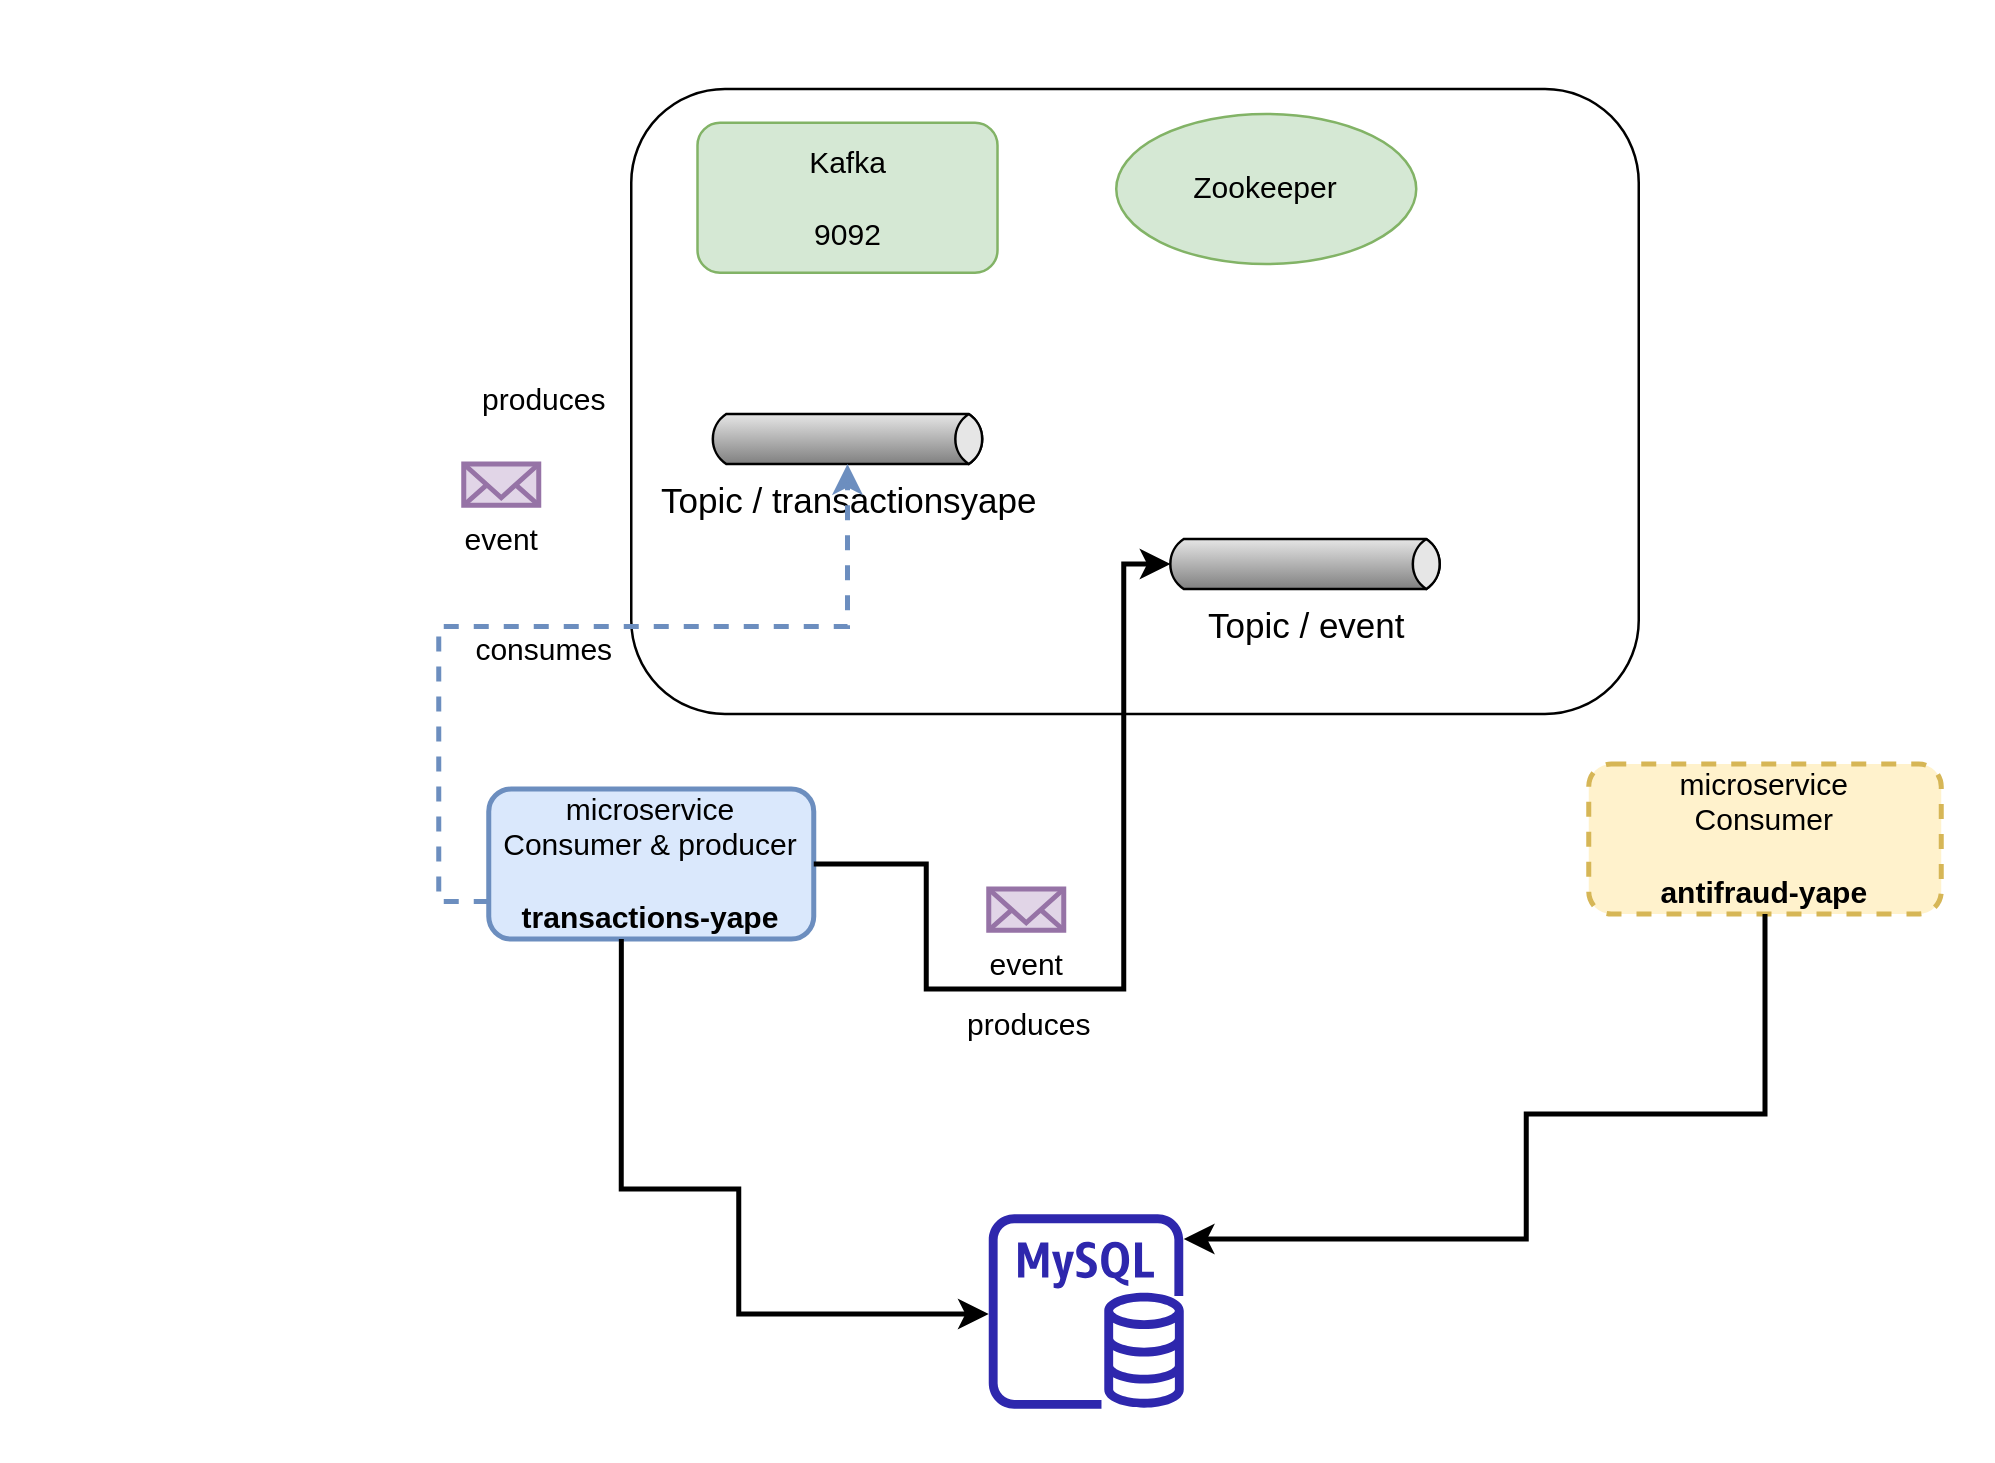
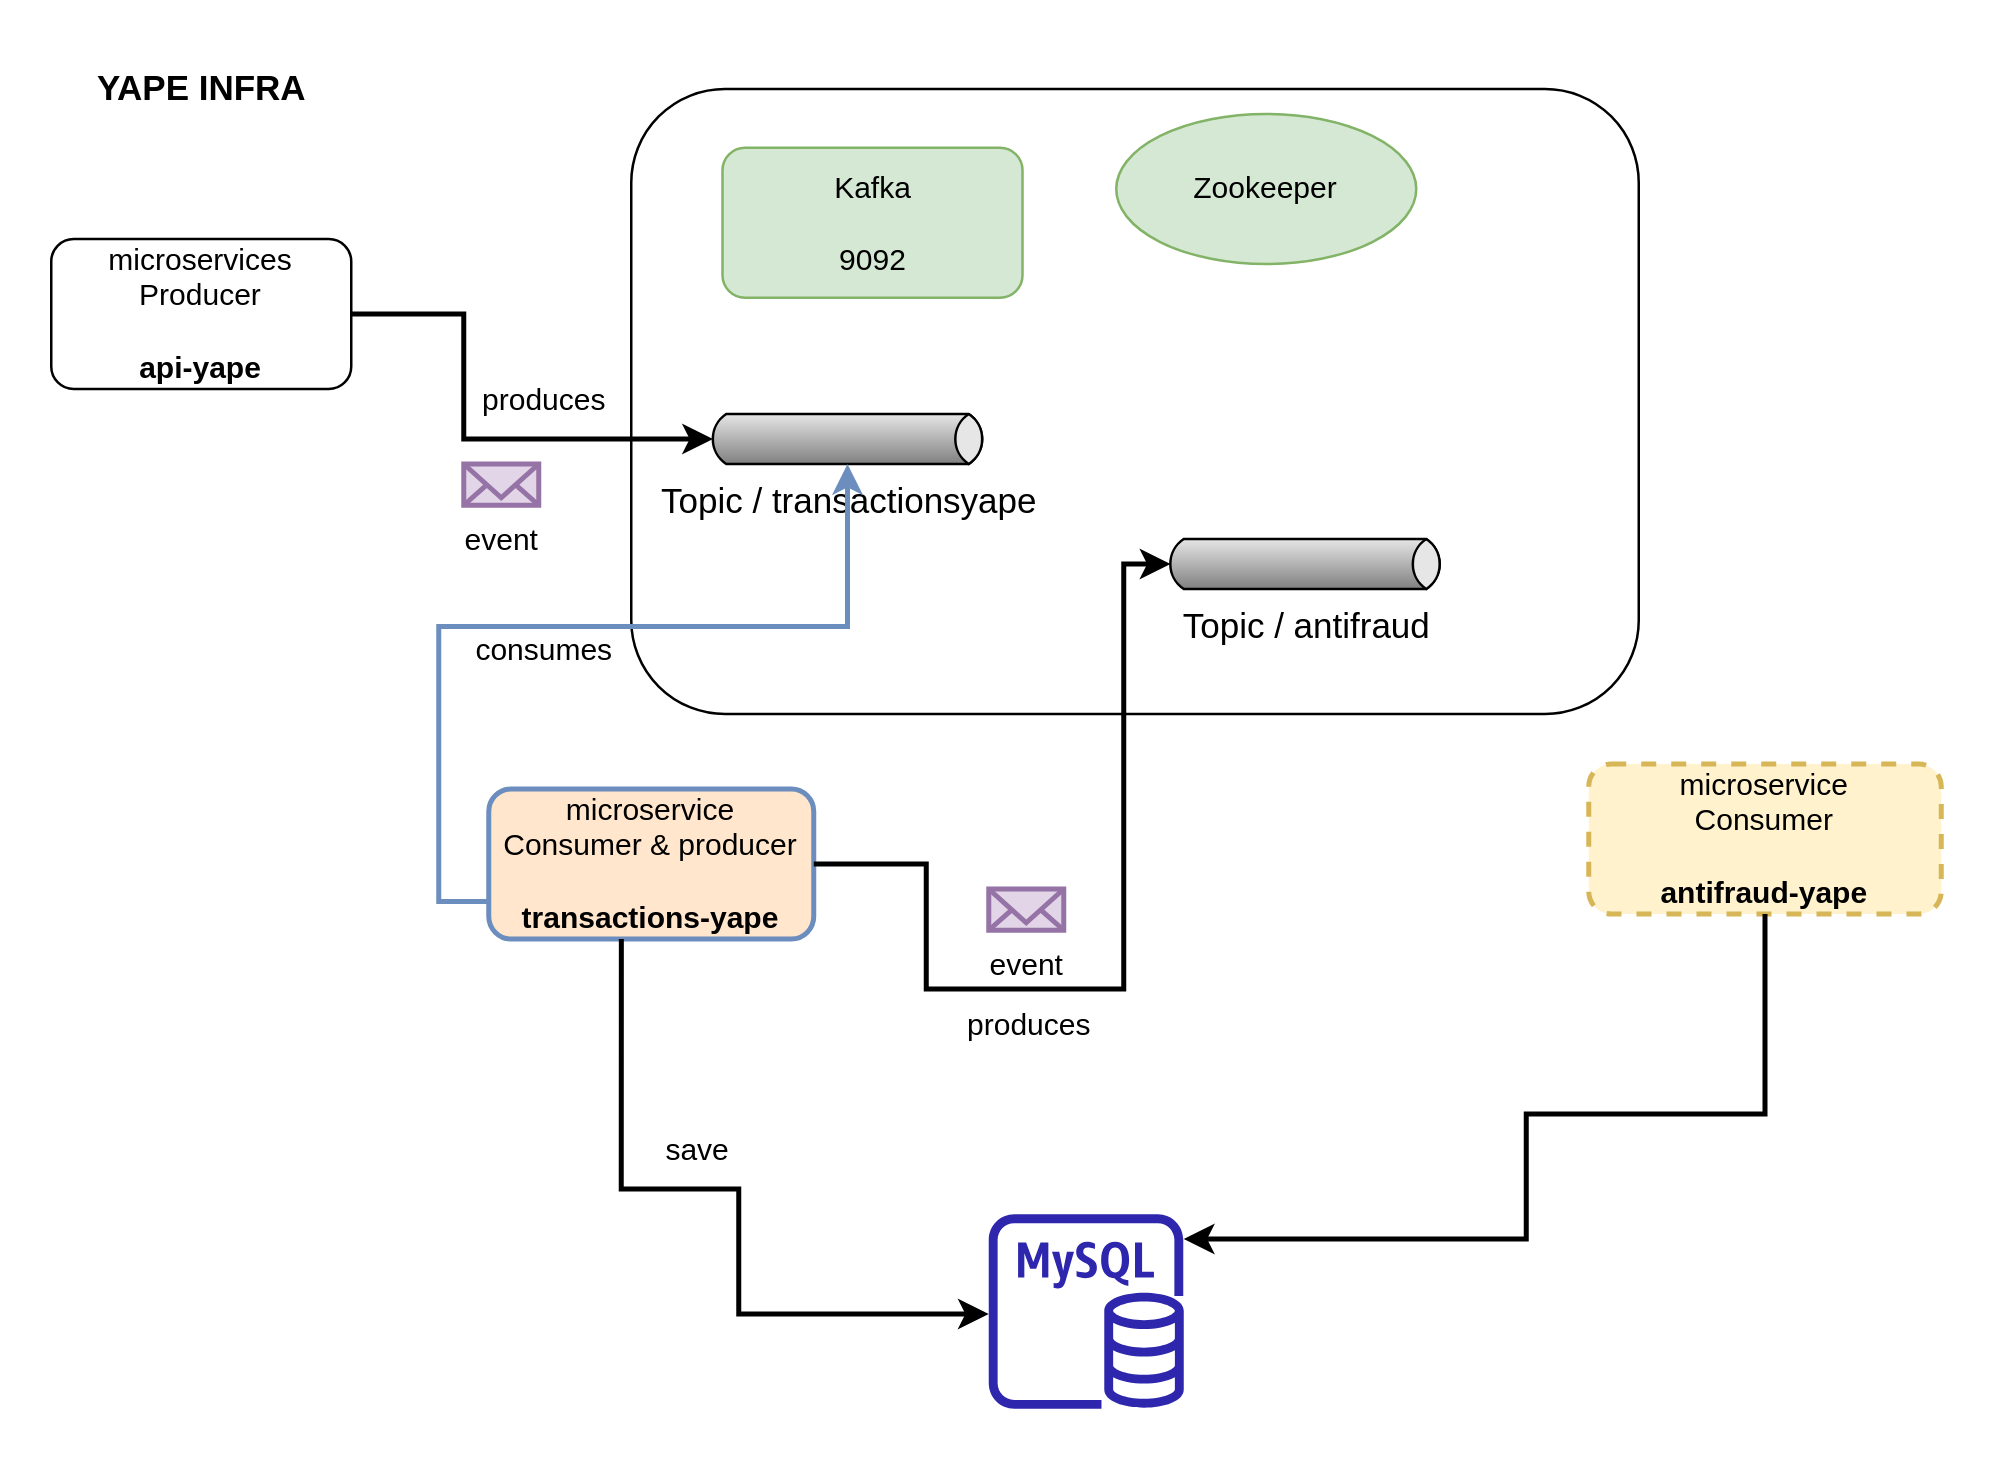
none -> (201, 89)
(848, 198) -> (873, 223)
none -> (201, 314)
none -> (464, 434)
(848, 618) -> (848, 618)
(1308, 618) -> (1308, 618)
(651, 864) -> (651, 864)
none -> (701, 1151)
